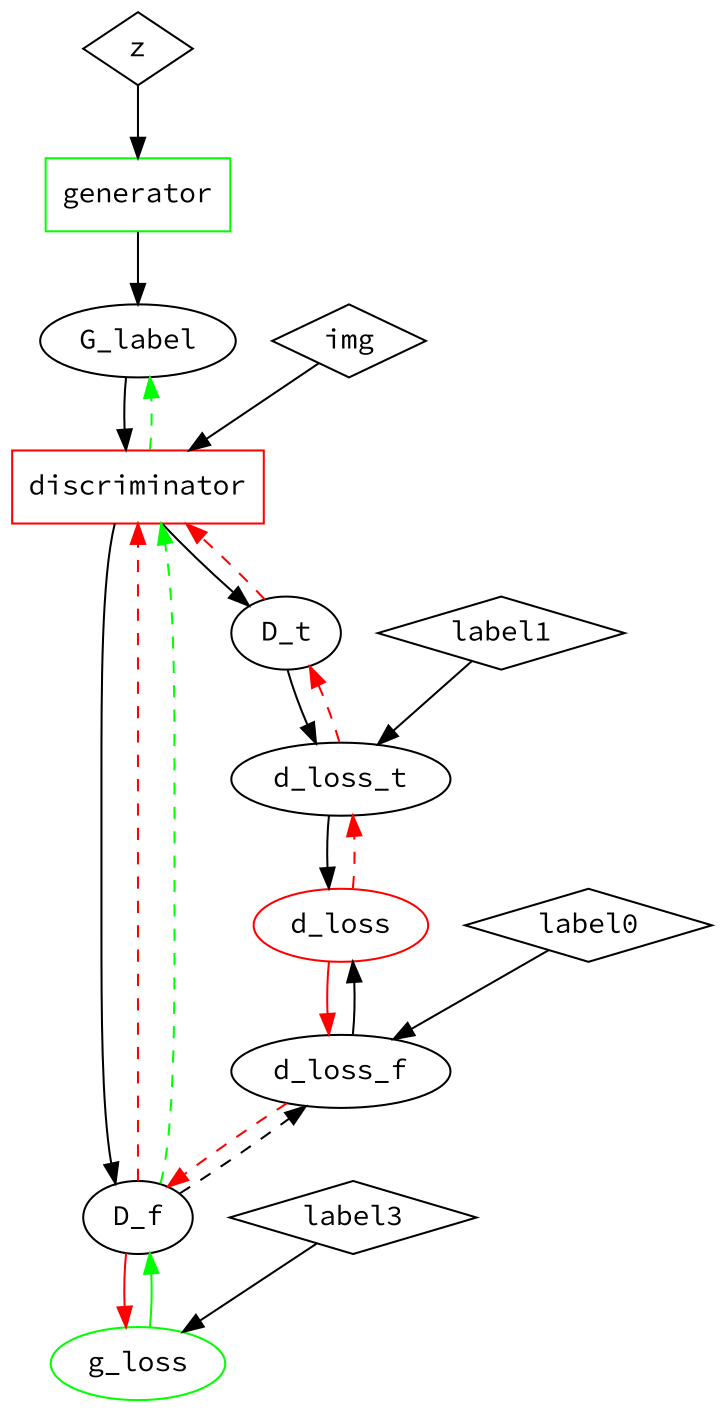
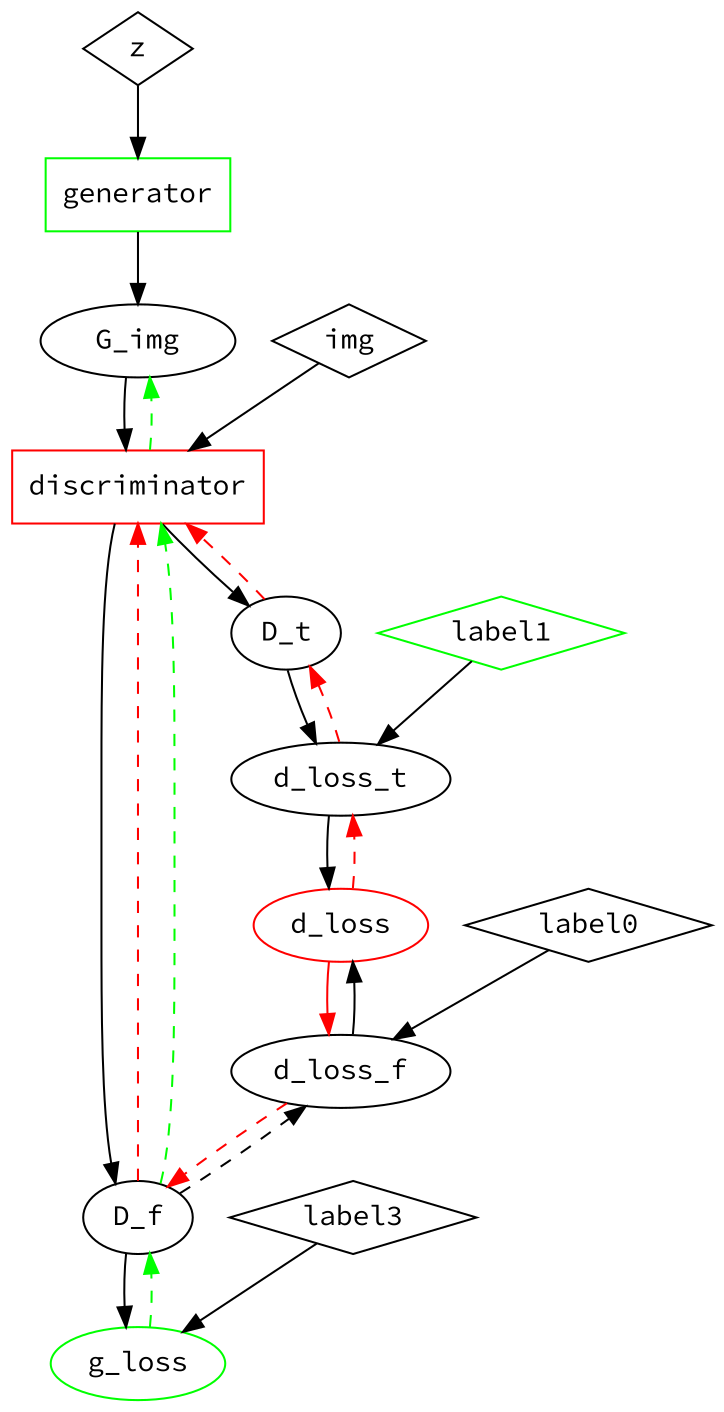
(138, 341) -> (138, 341)
(501, 633) -> (501, 633)
(124, 1280) -> (124, 1280)
(152, 1301) -> (152, 1301)
